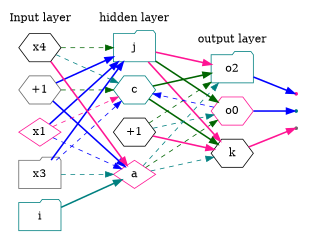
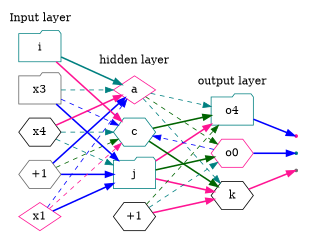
(83, 48) -> (81, 150)
(232, 69) -> (232, 111)
none -> (73, 77)
